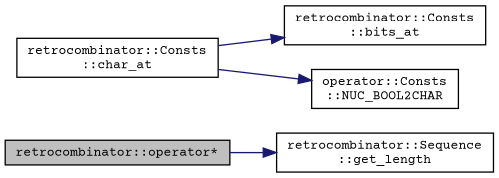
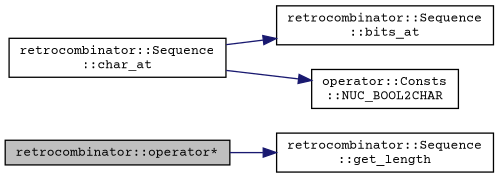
(385, 25) -> (385, 25)
(118, 58) -> (118, 58)
